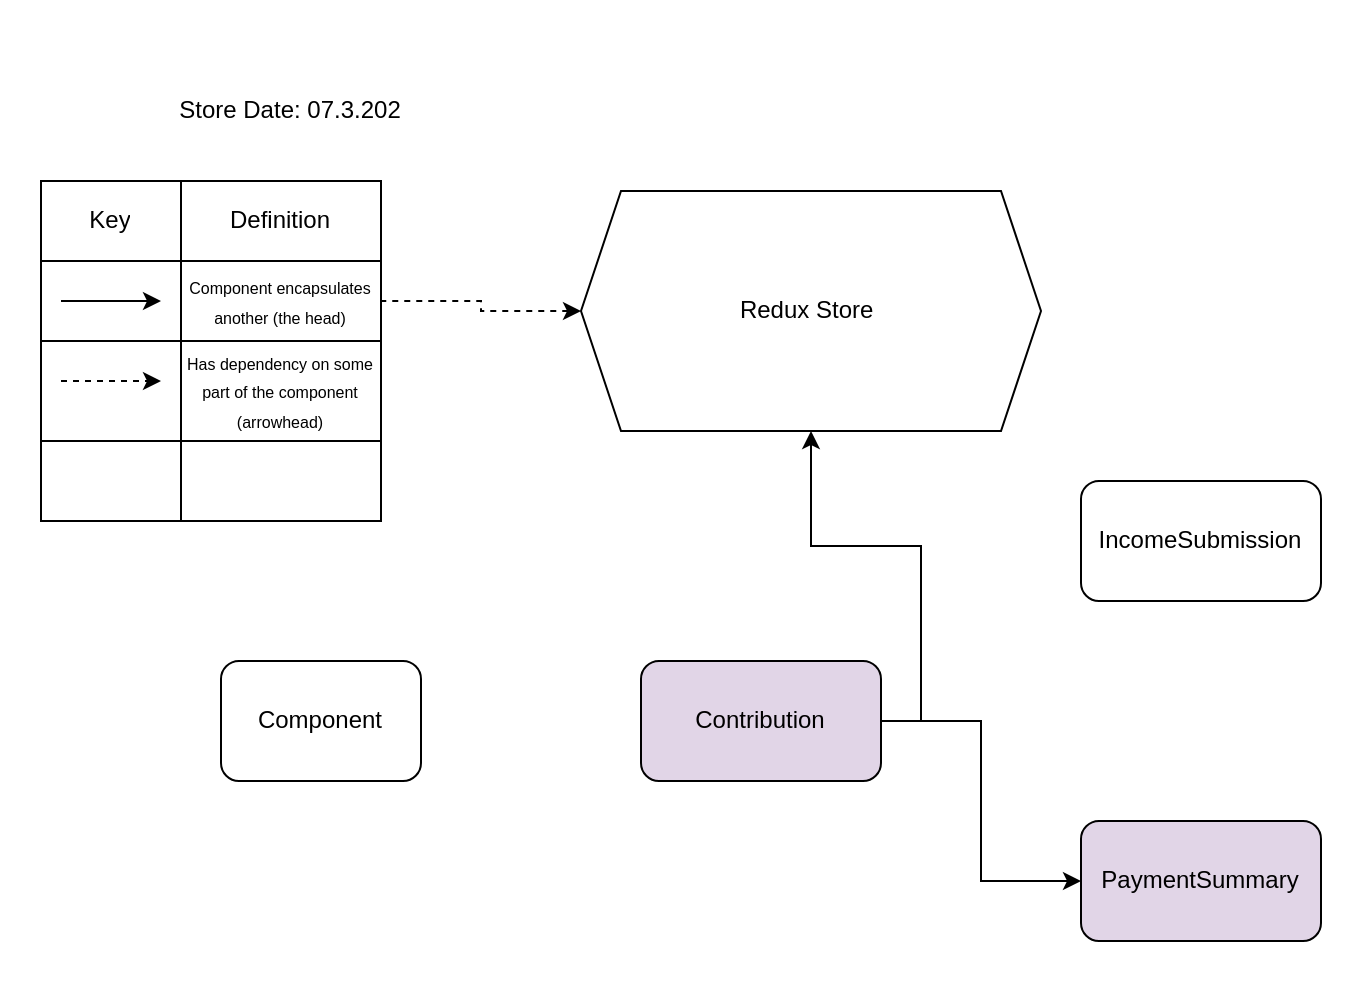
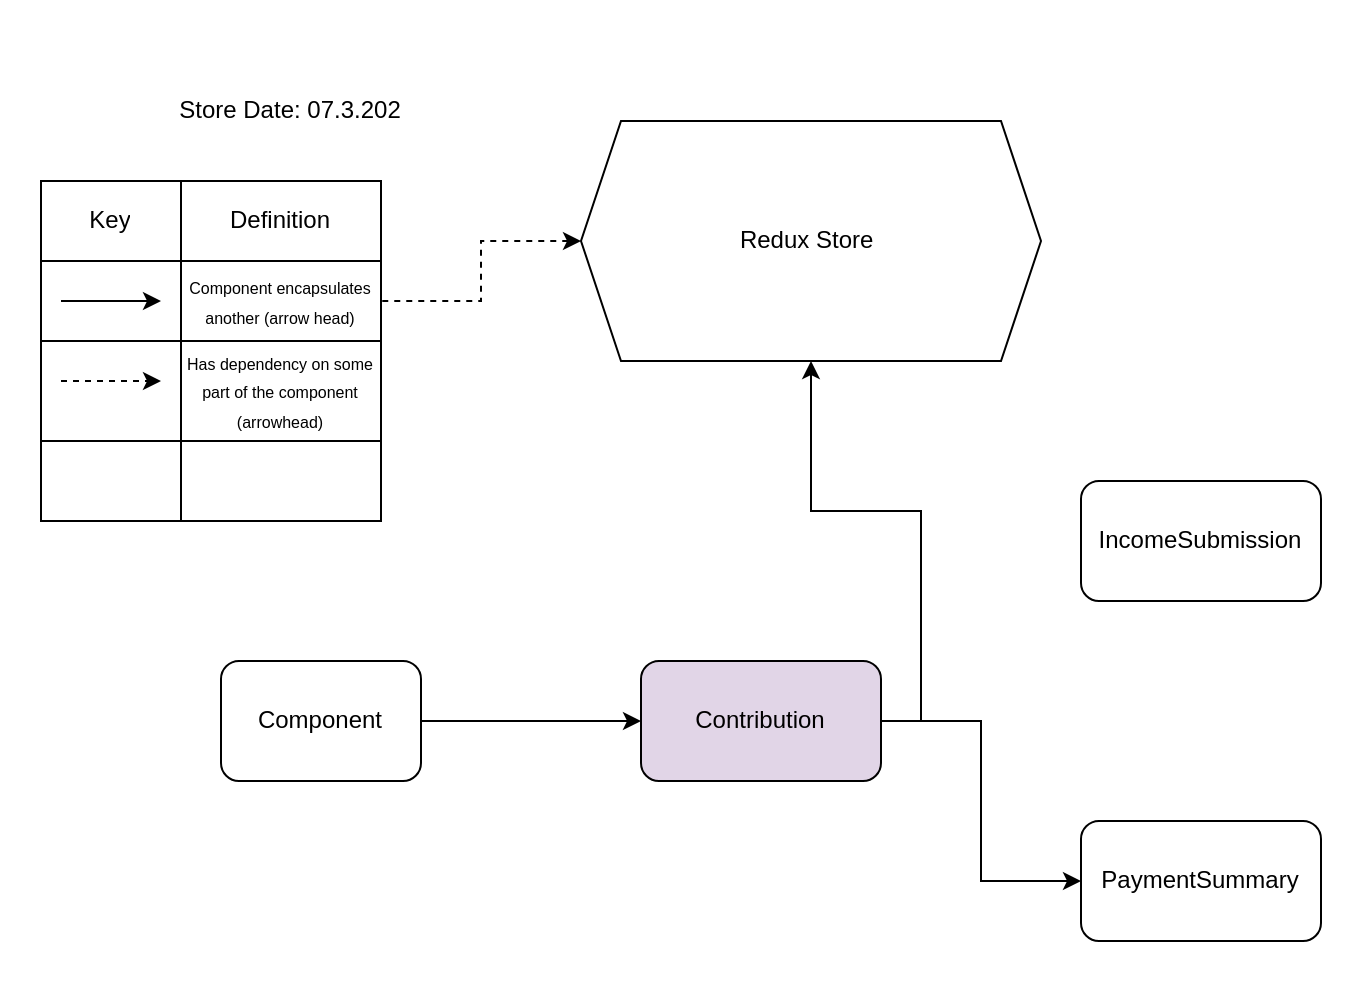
(281, 301) -> (281, 301)
(811, 311) -> (811, 241)
none -> (524, 721)
(1201, 881) -> (1201, 881)
